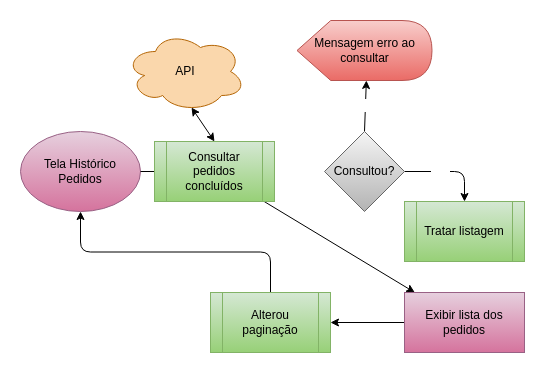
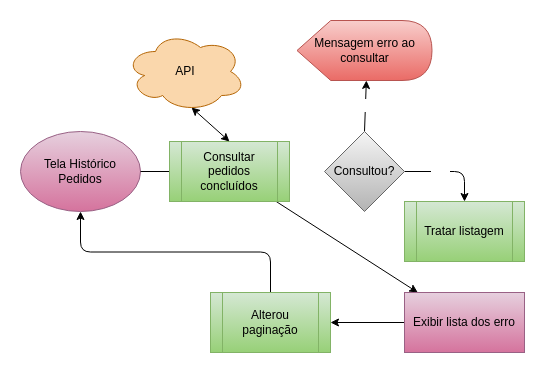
(215, 172) -> (230, 172)
(465, 323) -> (465, 323)
